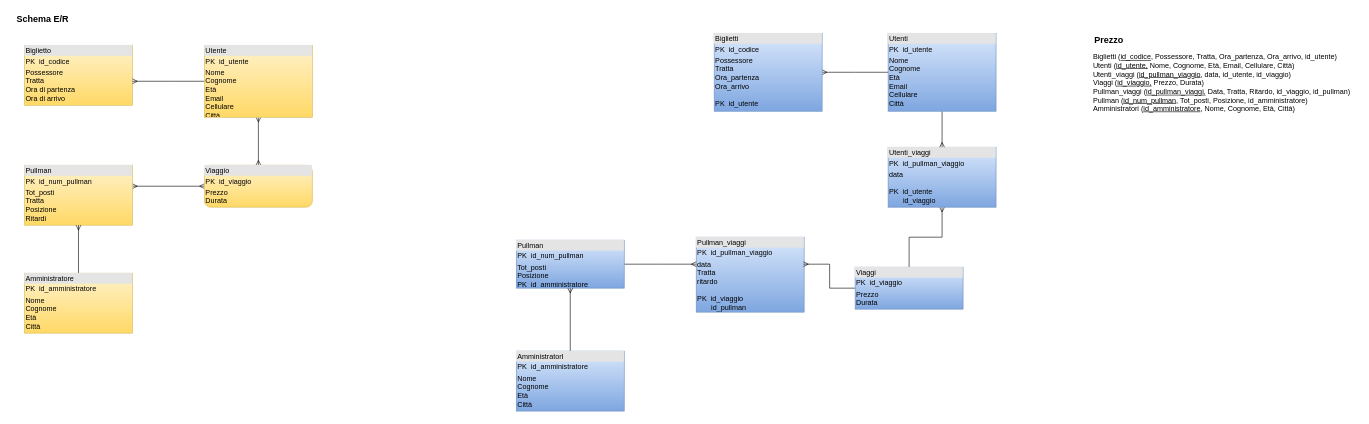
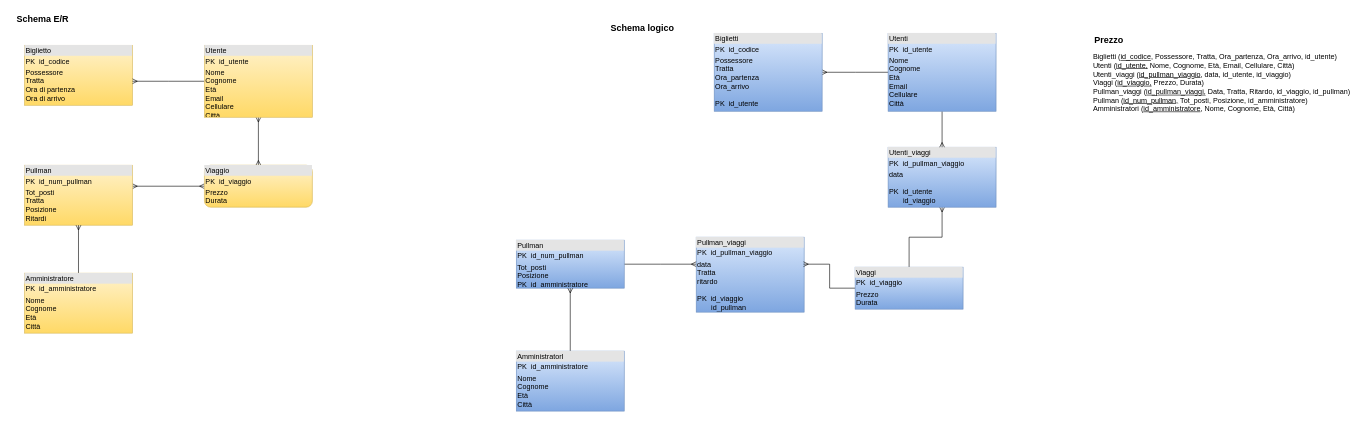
none -> (642, 27)
